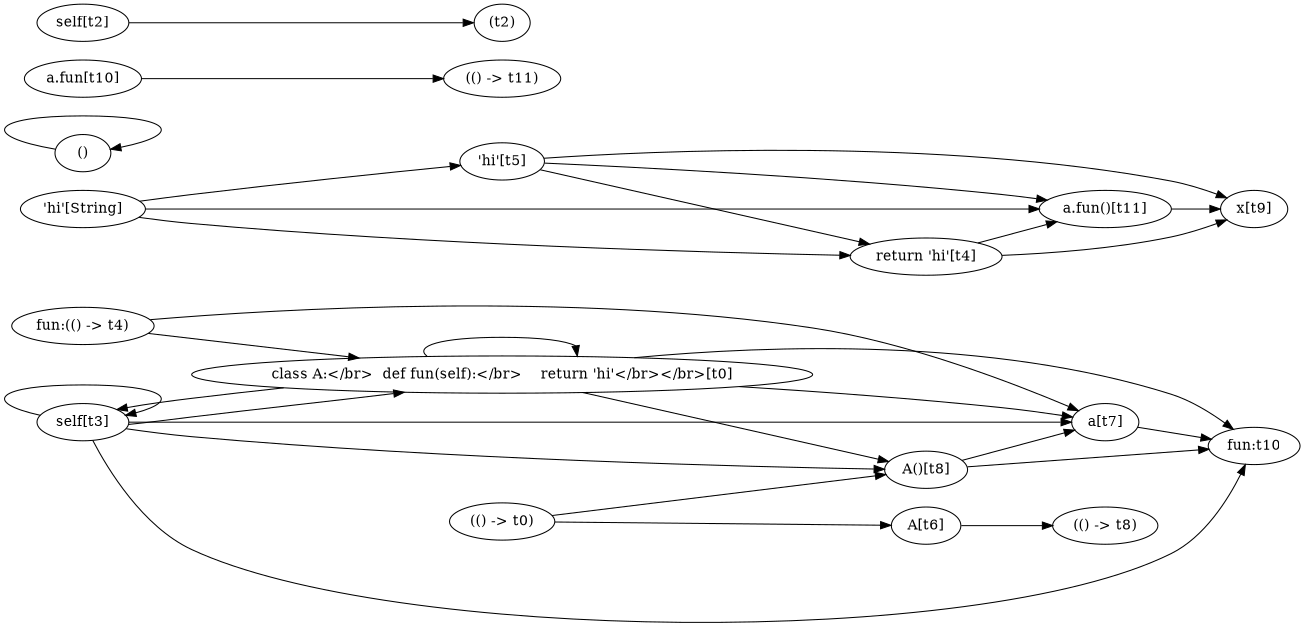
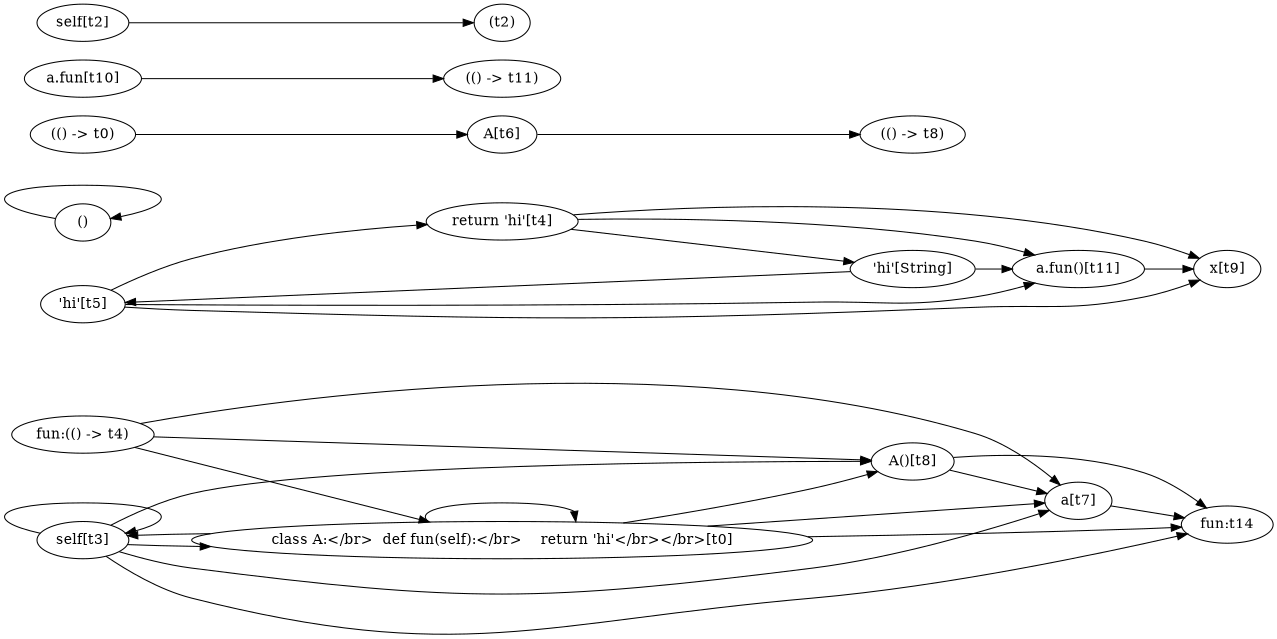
(489, 243) -> (707, 245)
(1254, 446) -> (1227, 525)
(714, 496) -> (507, 448)
